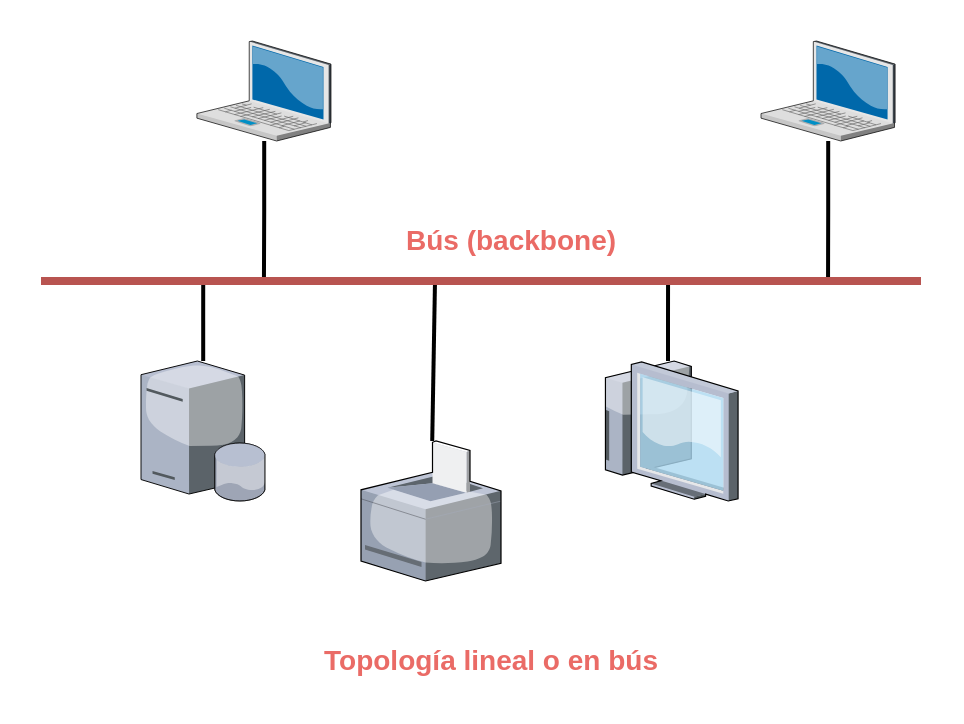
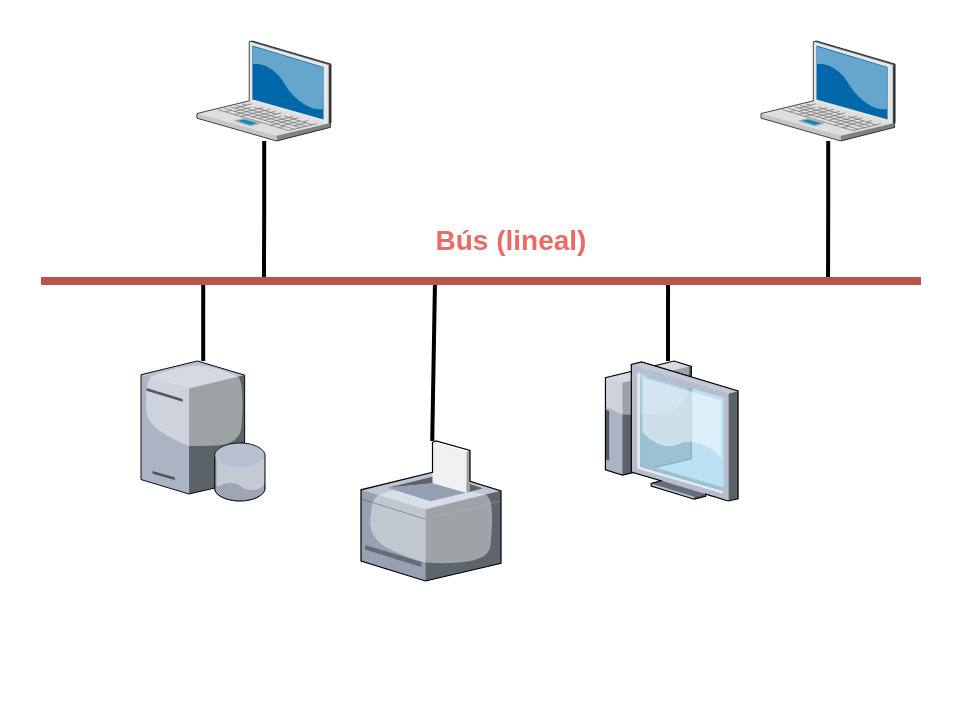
(512, 241) -> (512, 241)
(491, 661) -> none
